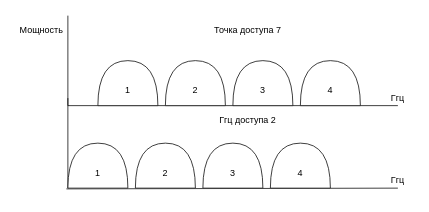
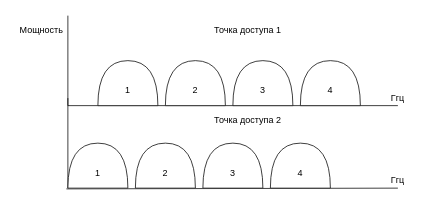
(248, 30) -> (248, 30)
(248, 120) -> (248, 120)
